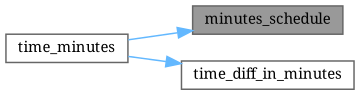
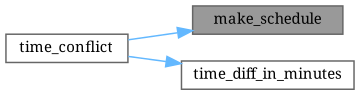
(268, 20) -> (268, 20)
(67, 48) -> (67, 48)
